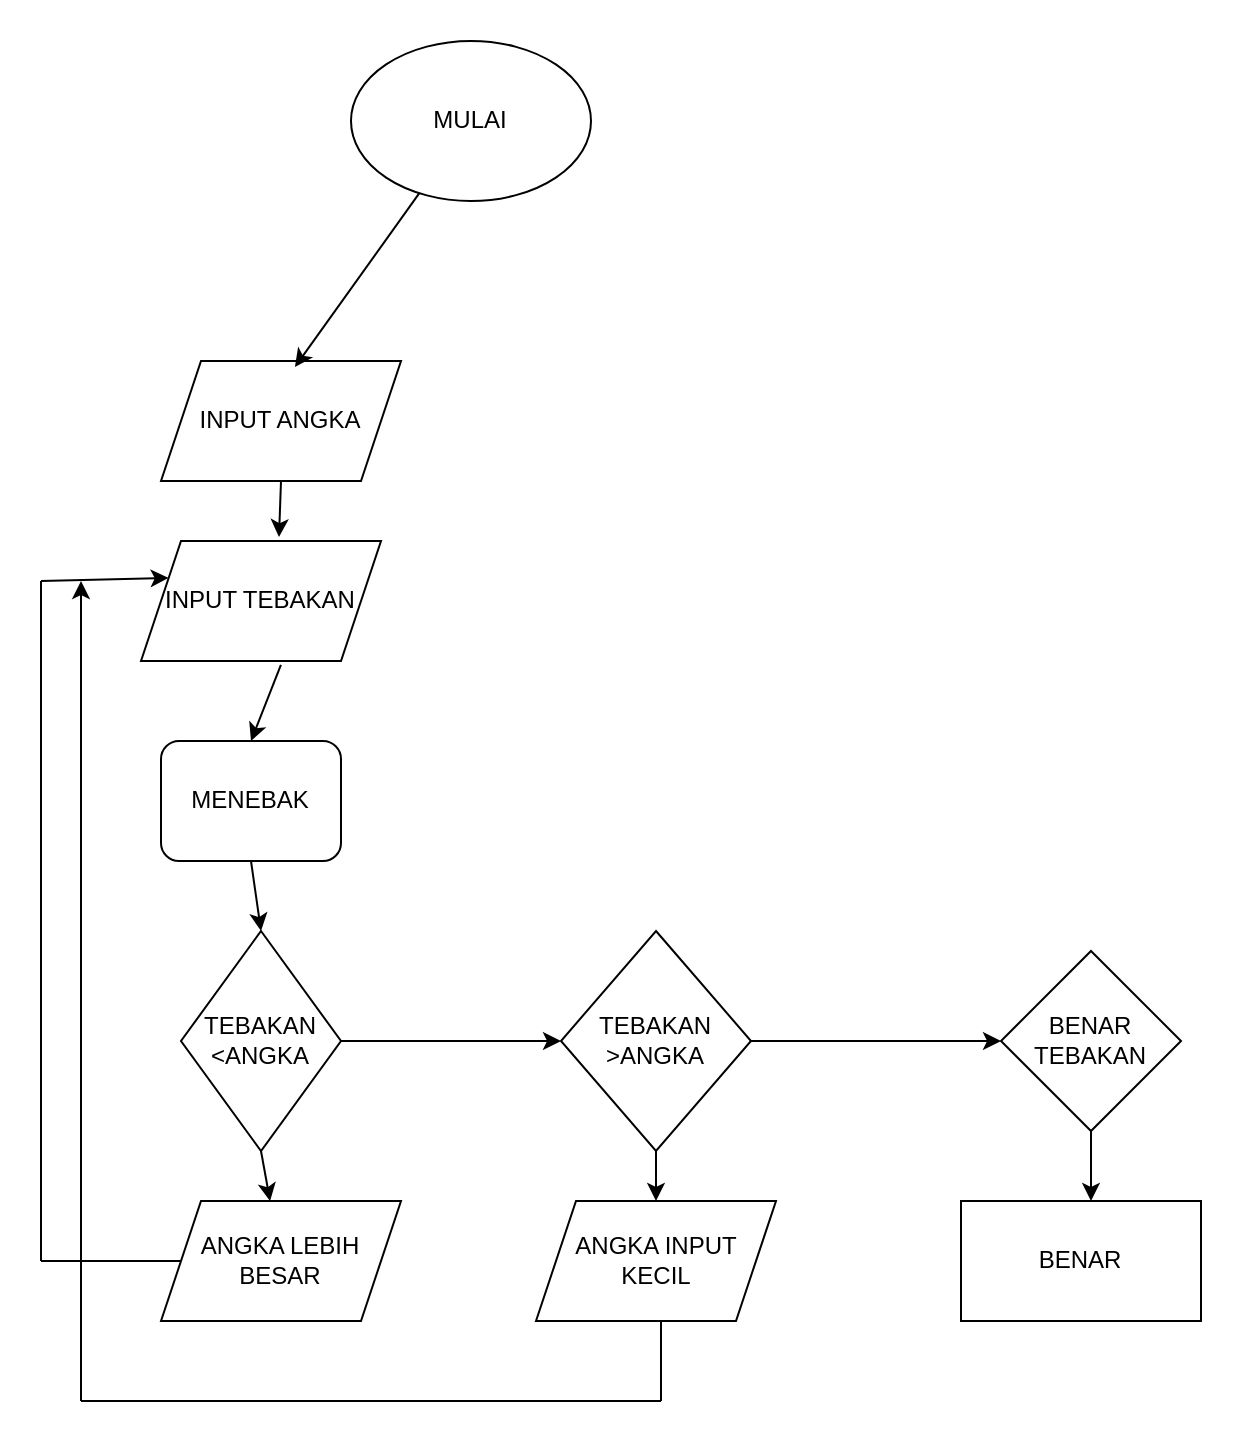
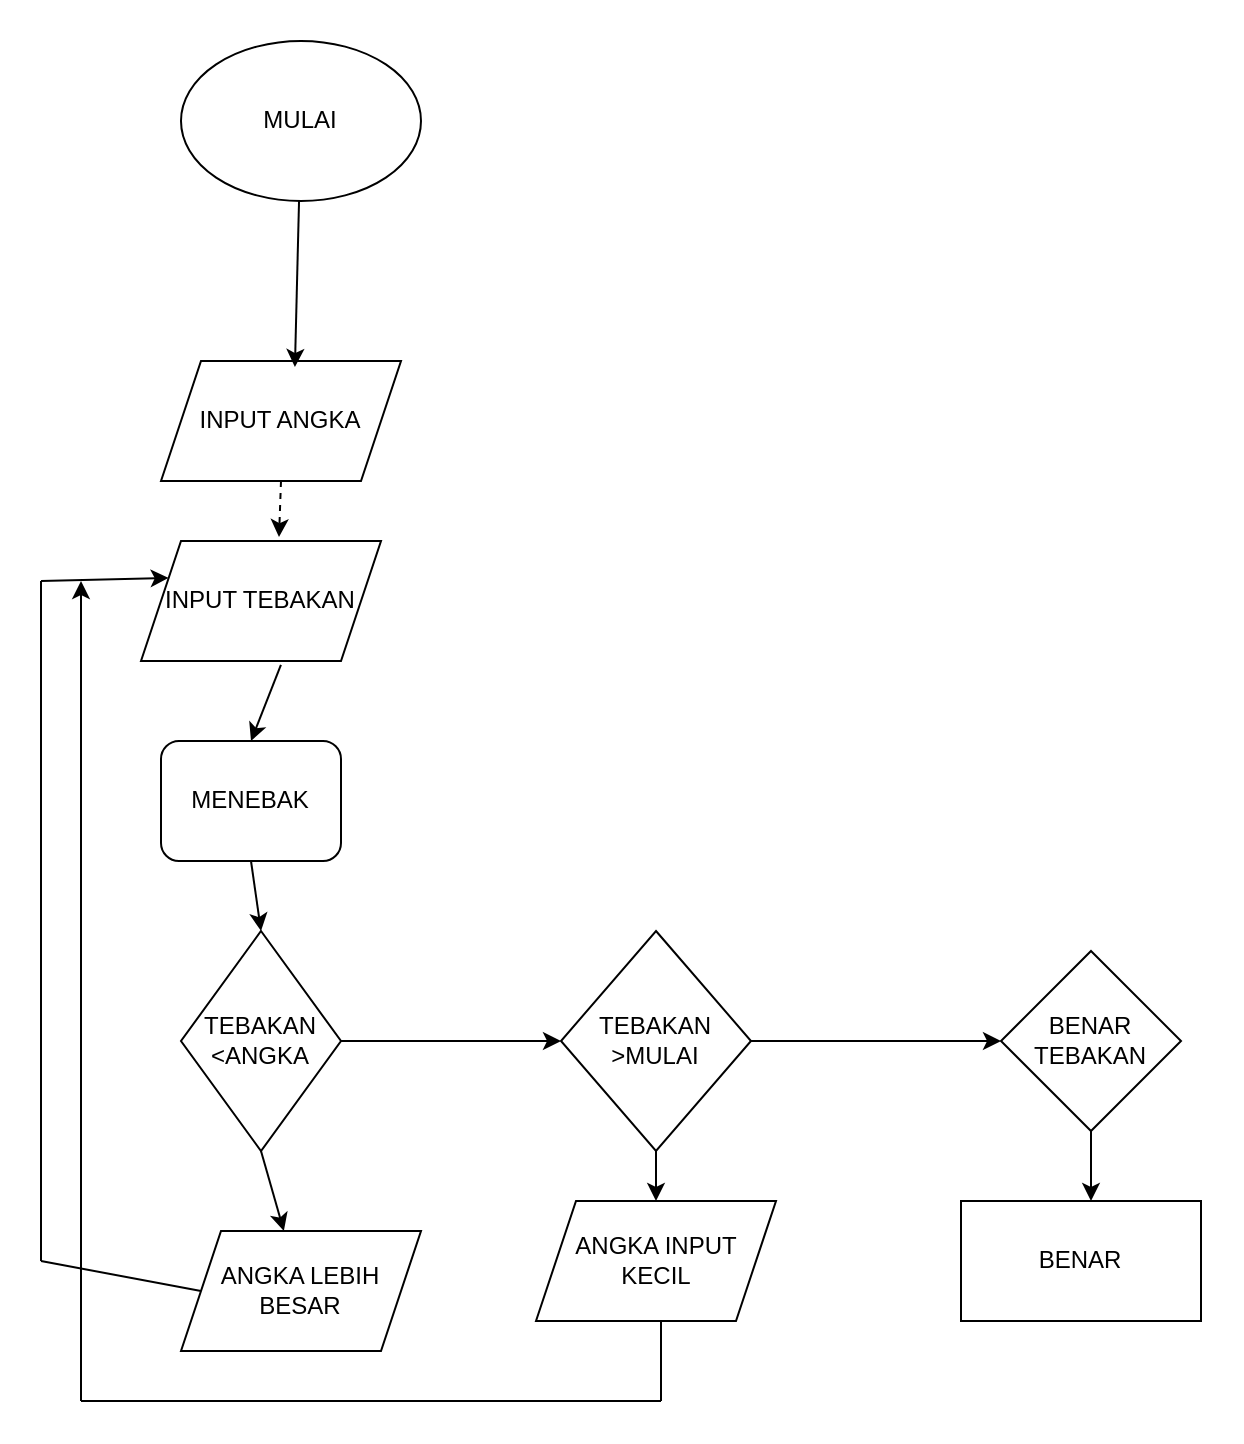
(471, 121) -> (301, 121)
(280, 501) -> (280, 501)
(656, 1041) -> (656, 1041)
(281, 1261) -> (301, 1291)
